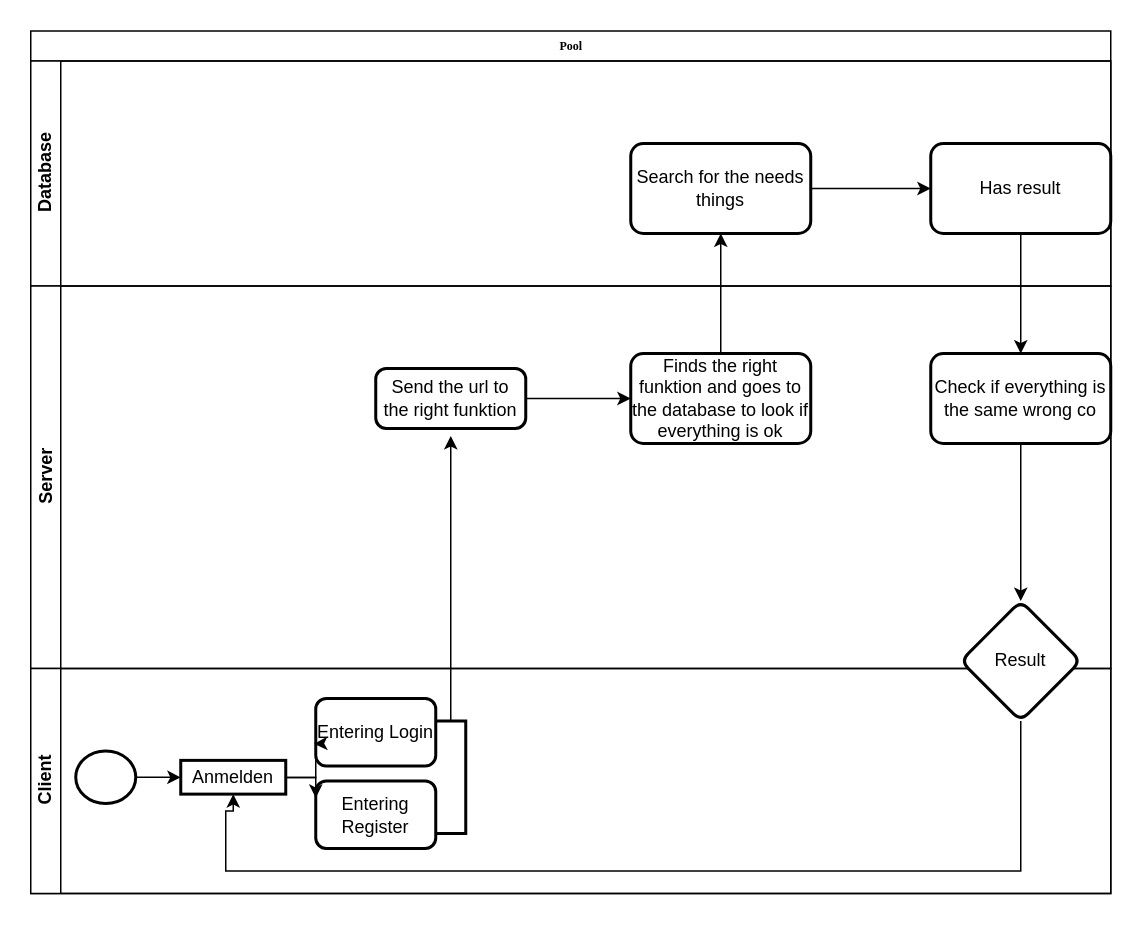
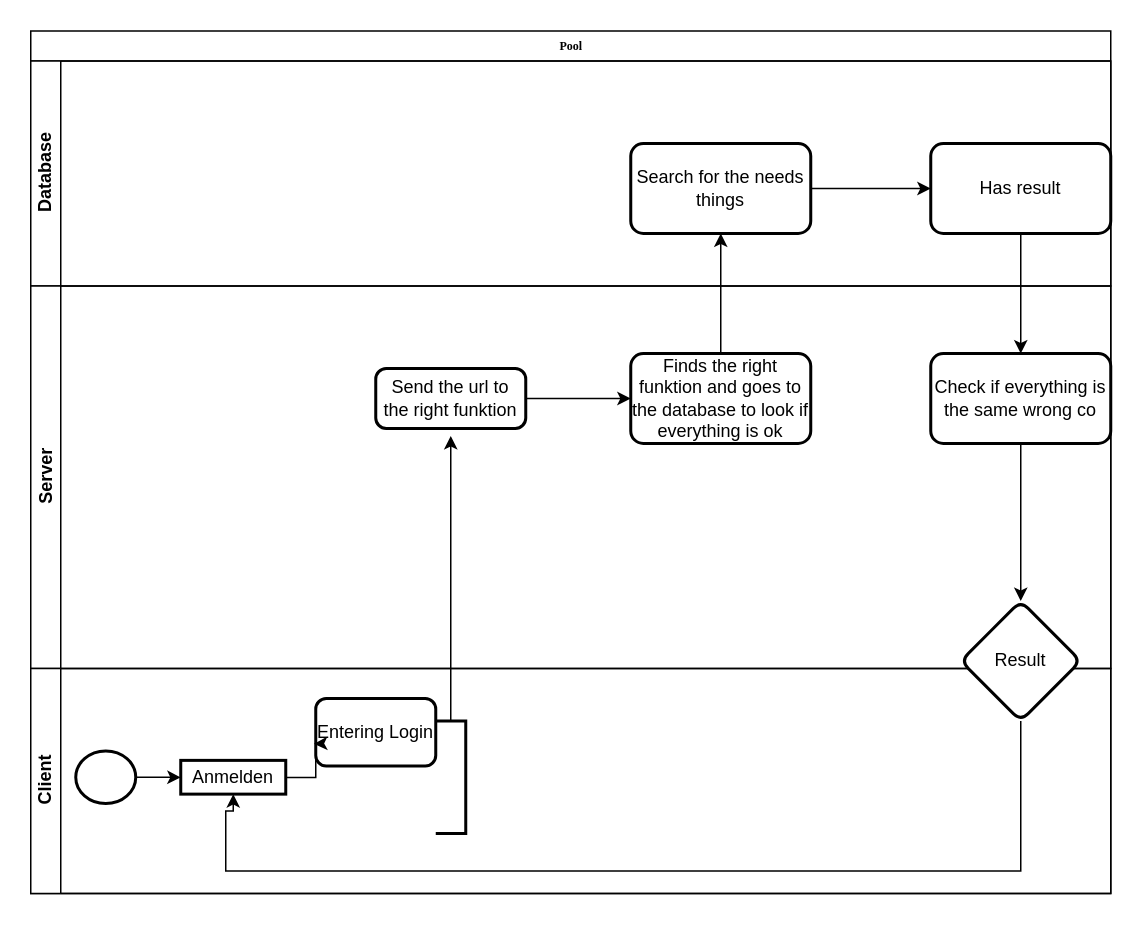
(316, 783) -> none
(376, 815) -> none
